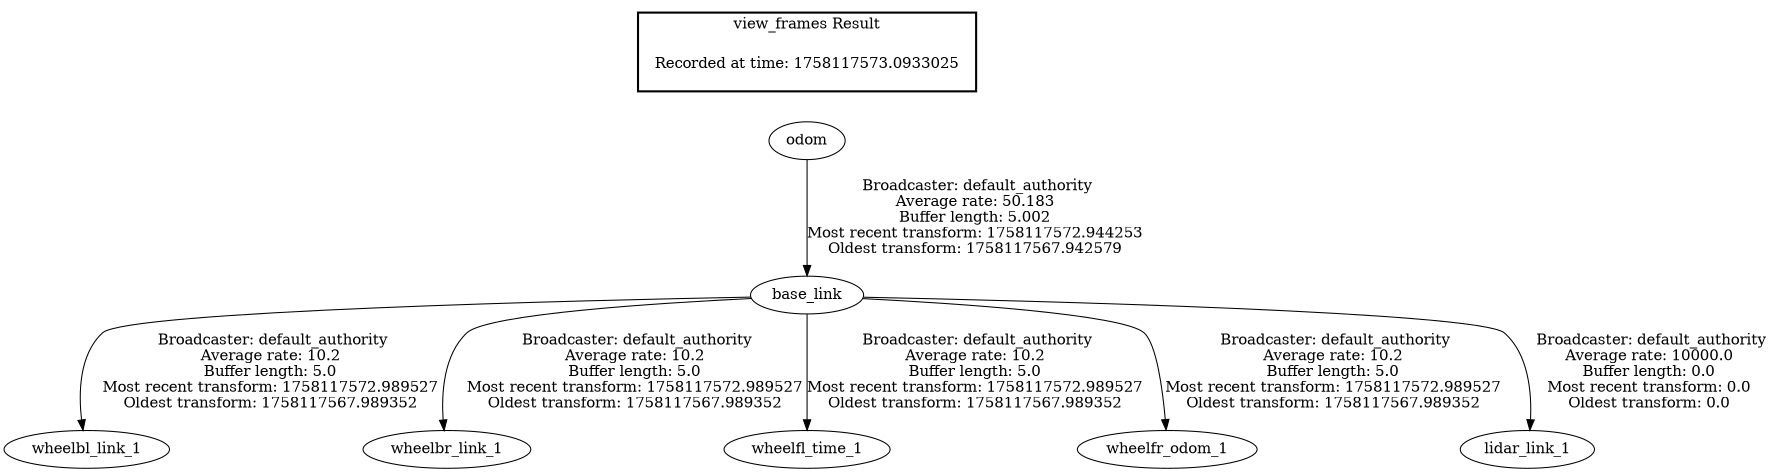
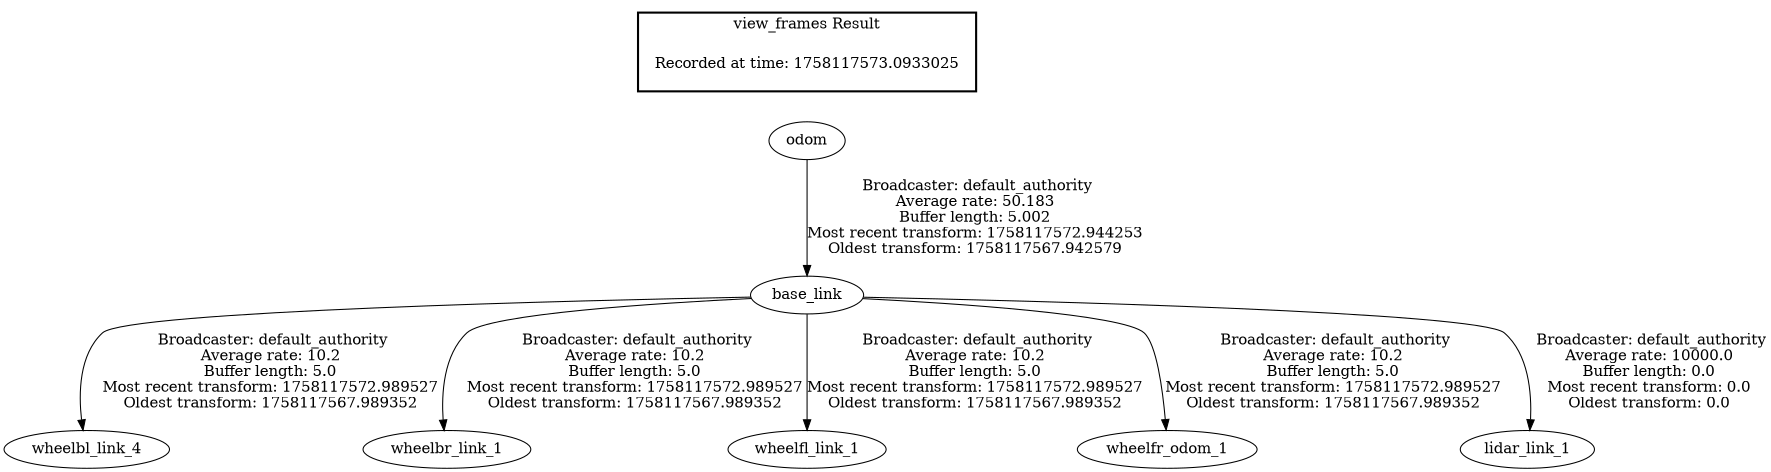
(87, 449) -> (87, 449)
(807, 449) -> (807, 449)
